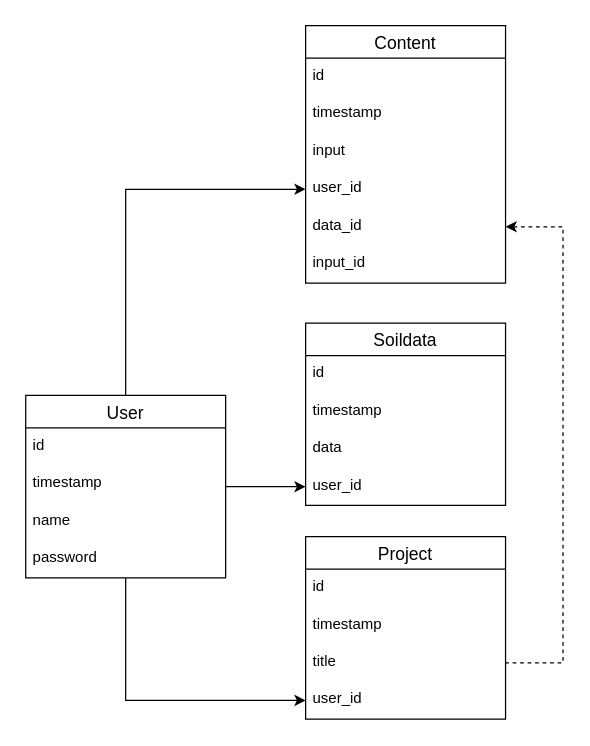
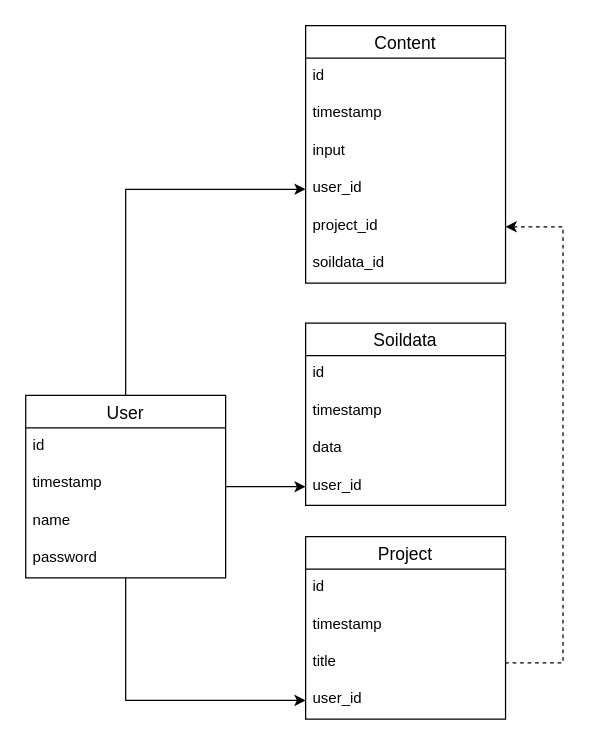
(340, 225) -> (353, 225)
(342, 263) -> (353, 263)
